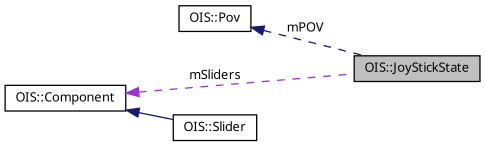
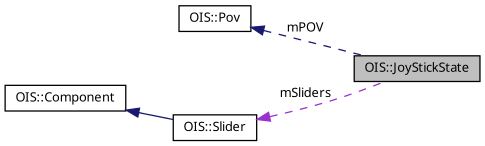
(246, 83) -> (329, 101)
